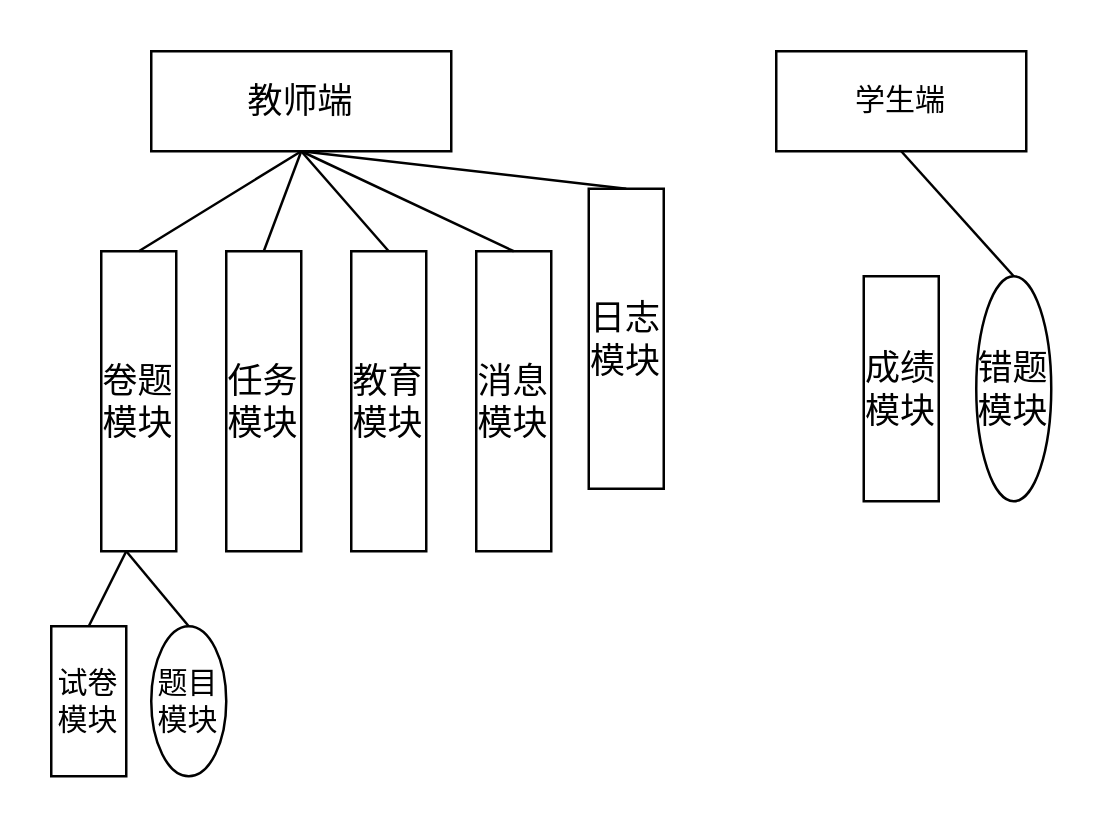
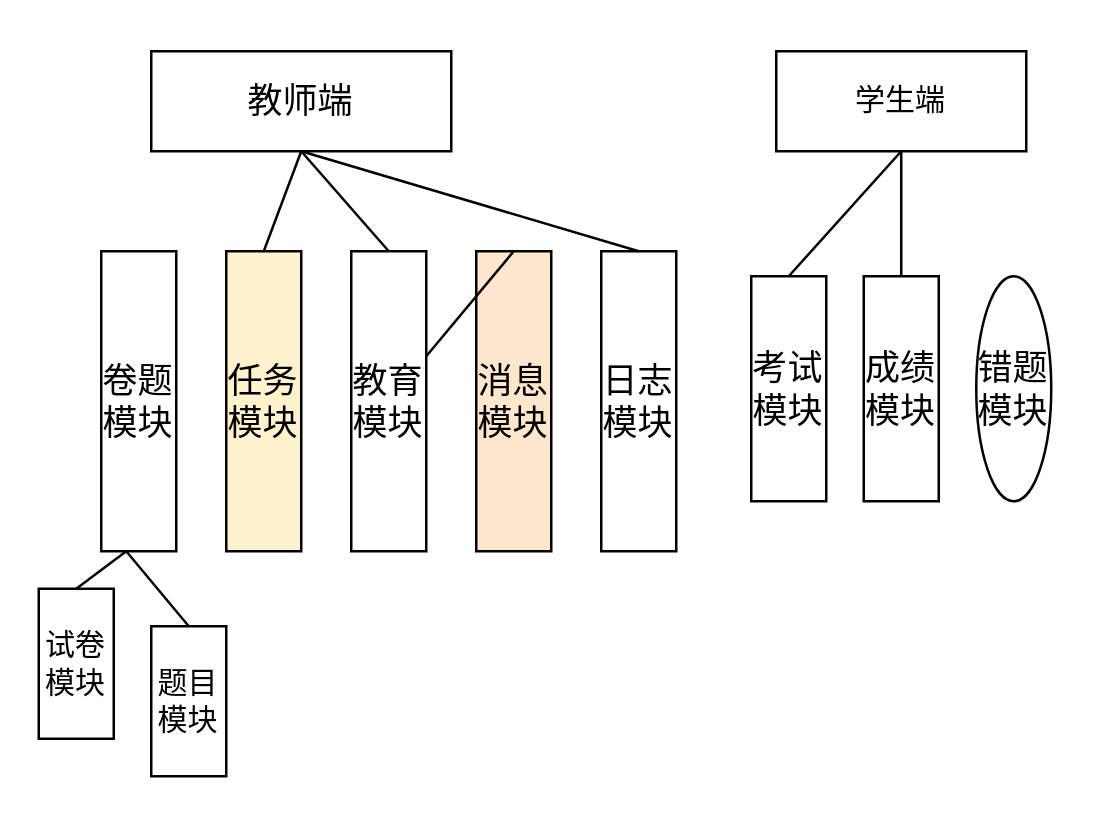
(217, 203) -> none
(417, 206) -> (470, 304)
(960, 216) -> none
none -> (842, 217)
none -> (901, 217)
(626, 339) -> (639, 401)
none -> (789, 389)
(264, 401) -> (264, 401)
(514, 401) -> (514, 401)
(89, 701) -> (76, 664)
(189, 701) -> (189, 701)
